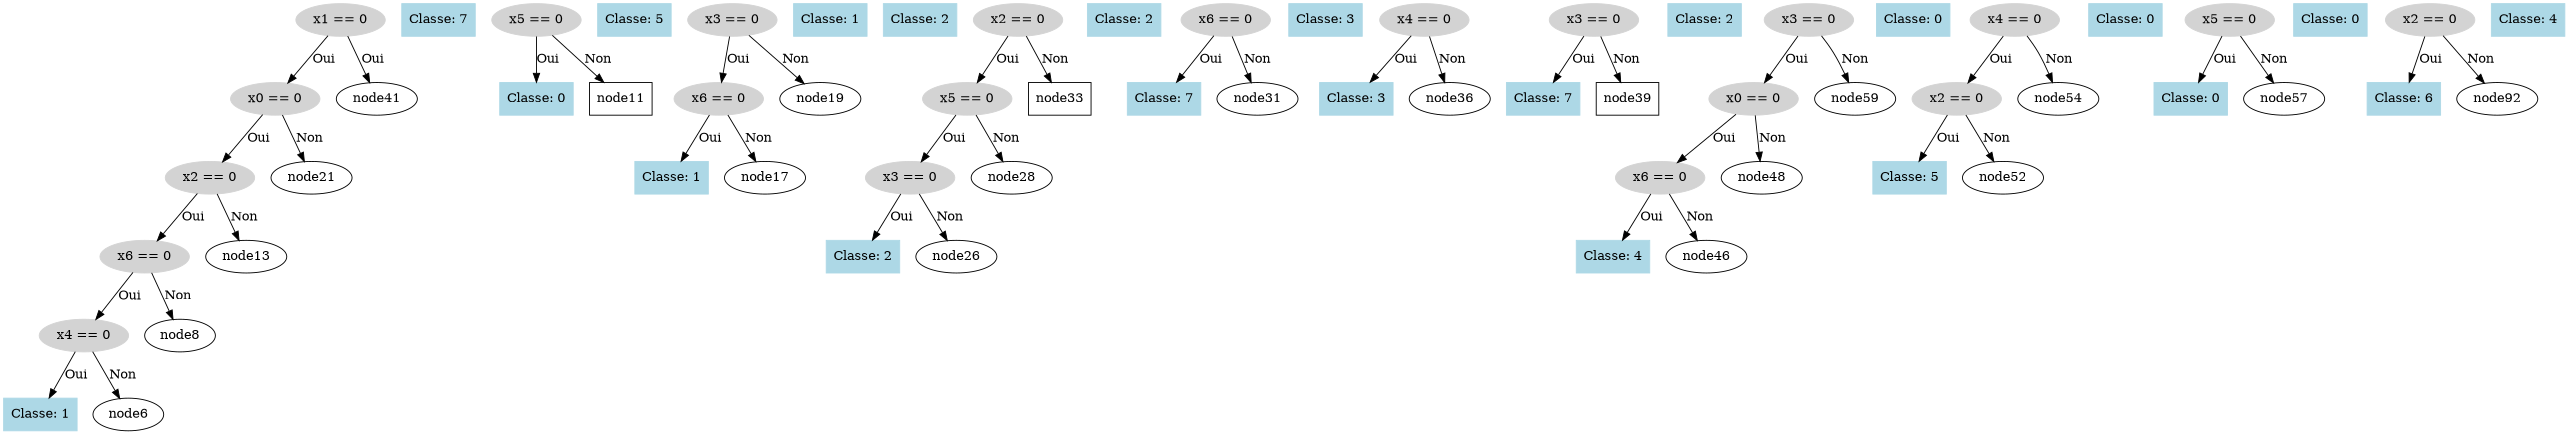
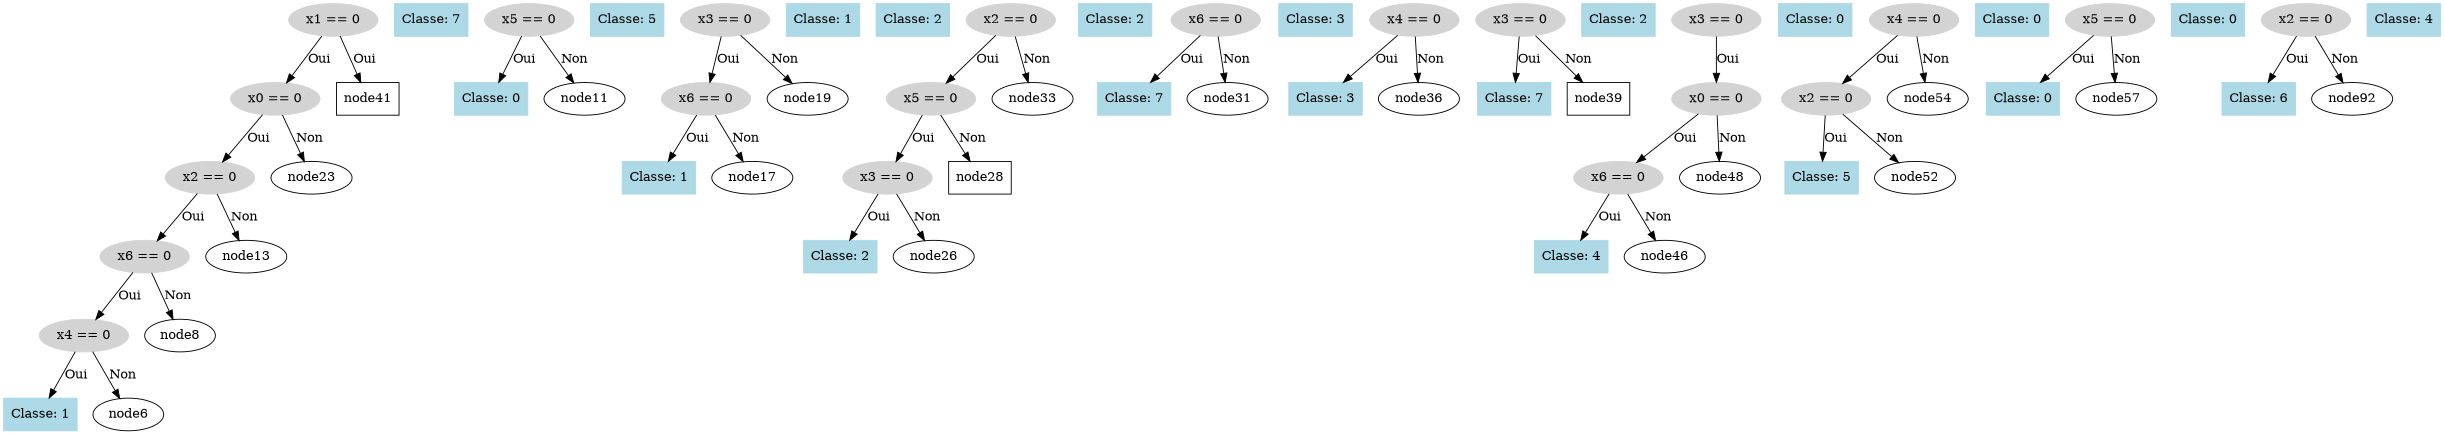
(377, 99) -> (368, 99)
(621, 99) -> (585, 99)
(1060, 99) -> (1033, 99)
(1855, 99) -> none
(312, 178) -> (312, 178)
(1012, 178) -> (980, 178)
